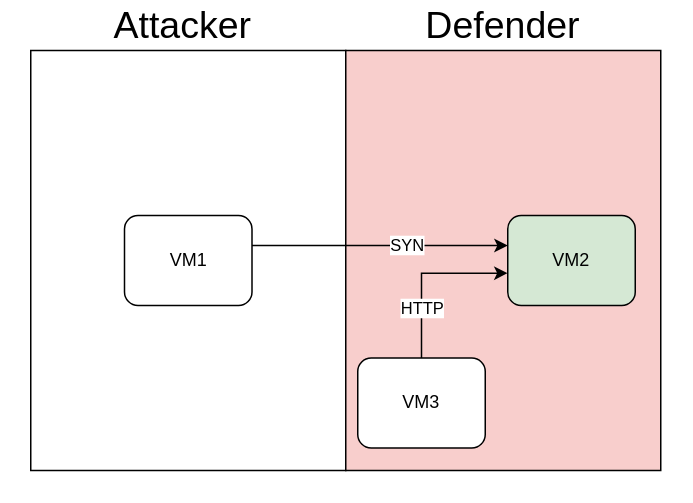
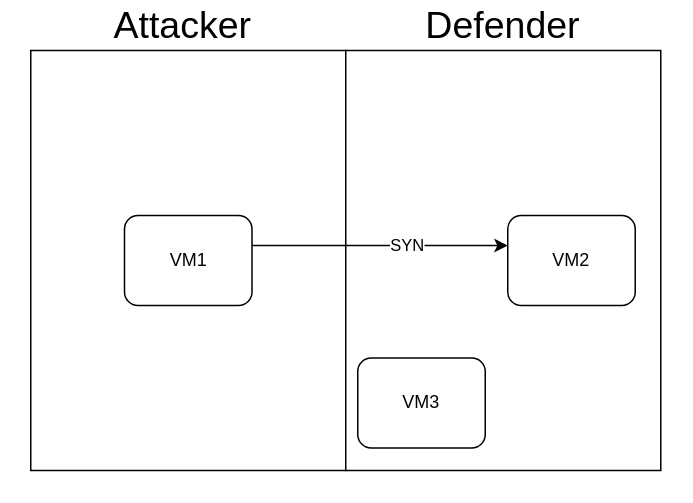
(503, 260) -> (503, 260)
(572, 260) -> (572, 260)
(444, 273) -> none
